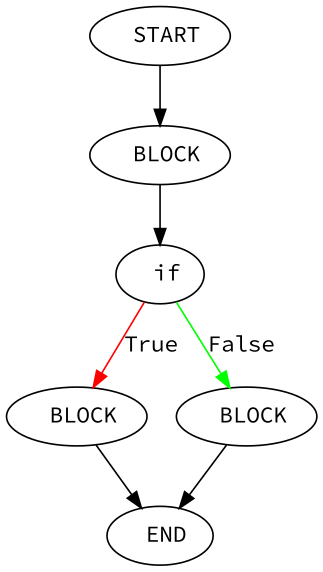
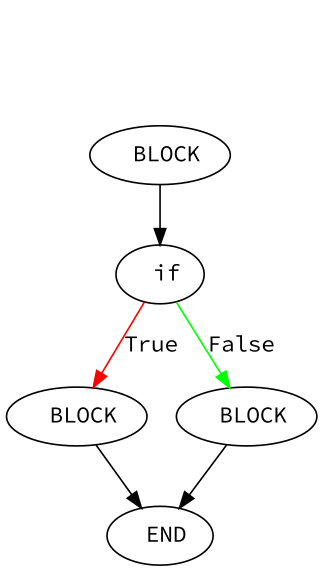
(160, 36) -> none
